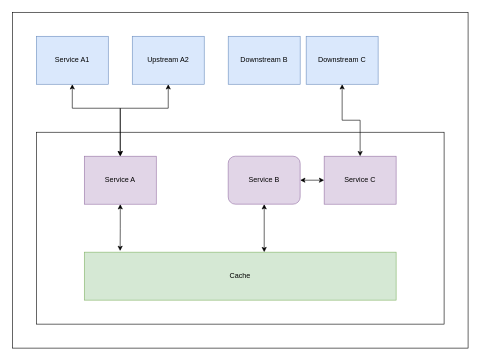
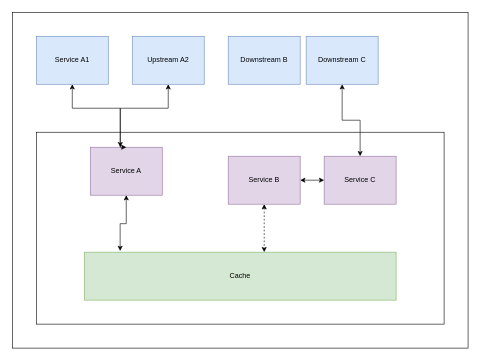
(120, 180) -> (126, 171)
(264, 180) -> (264, 180)
(264, 228) -> (264, 228)
